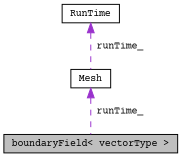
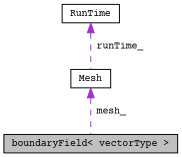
(117, 111) -> (109, 111)
